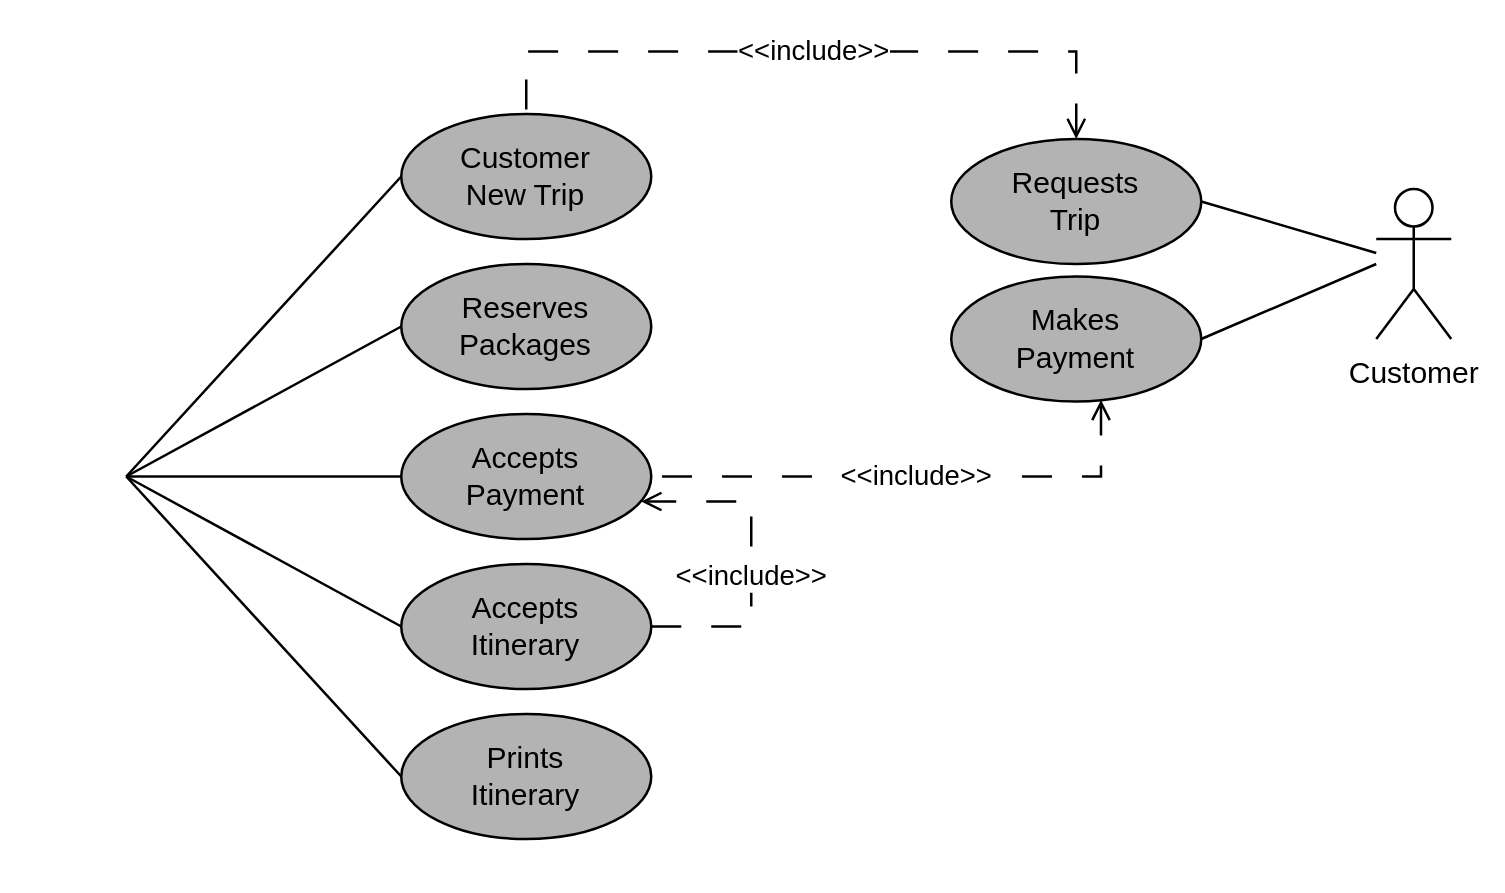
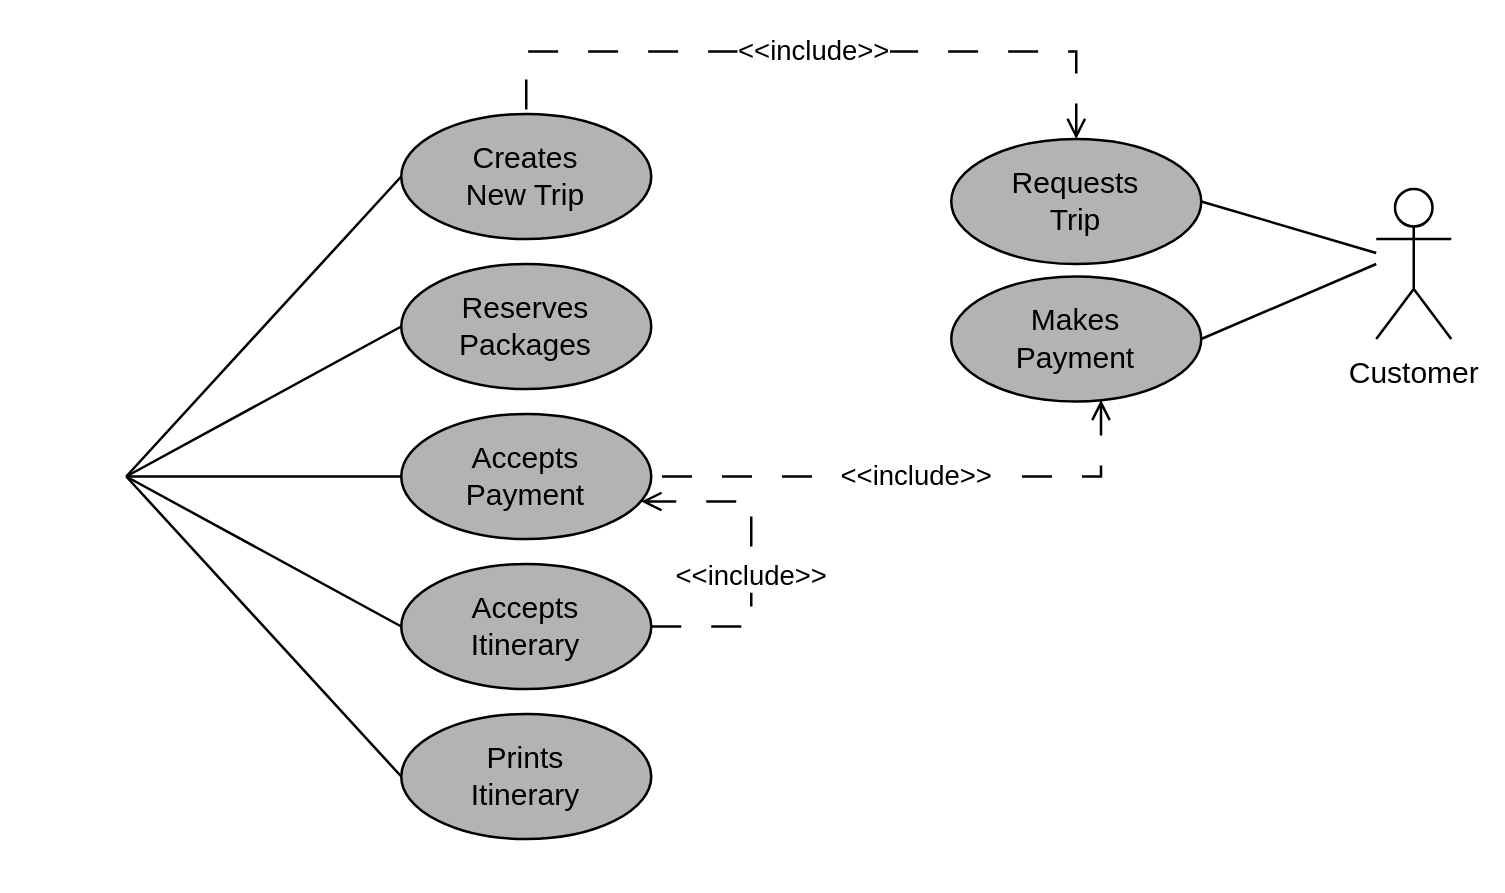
(526, 176) -> (526, 176)
